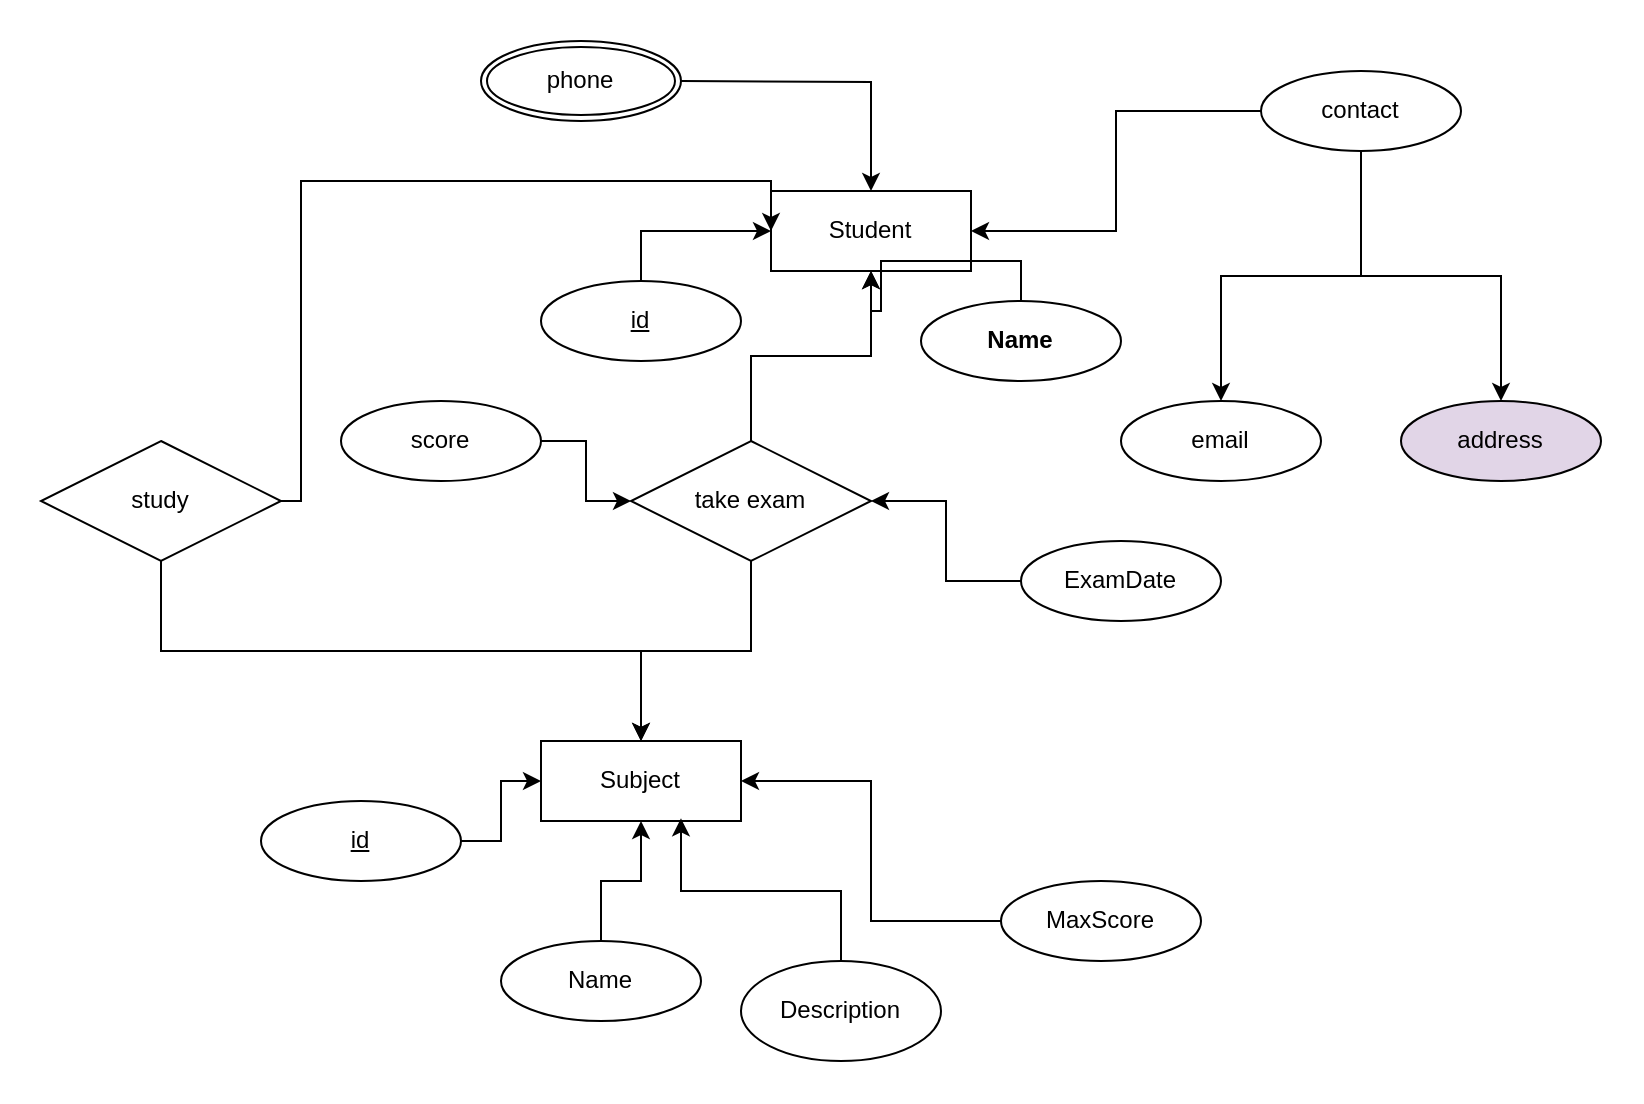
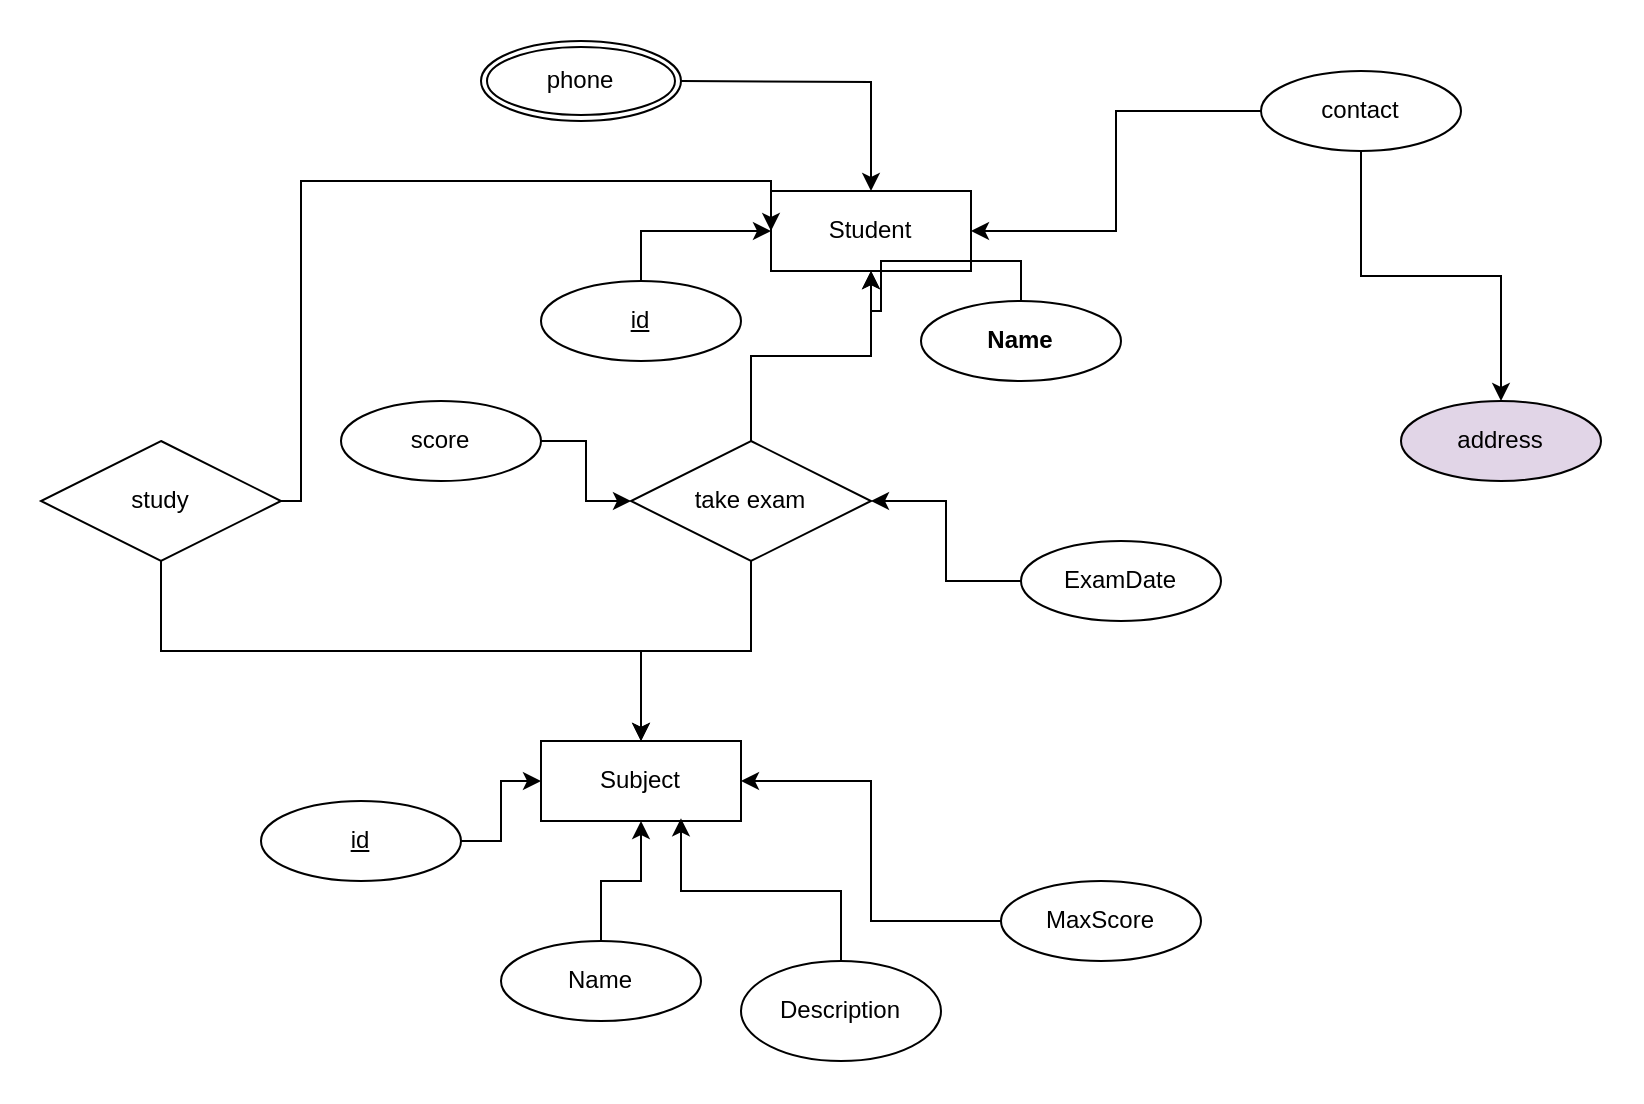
(1234, 276) -> none
(1221, 441) -> none
